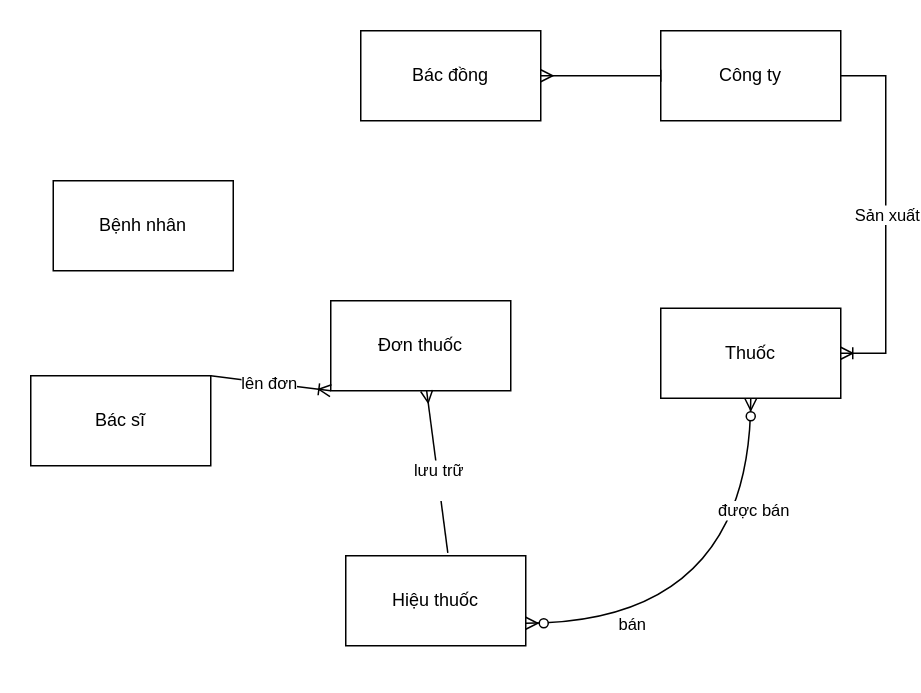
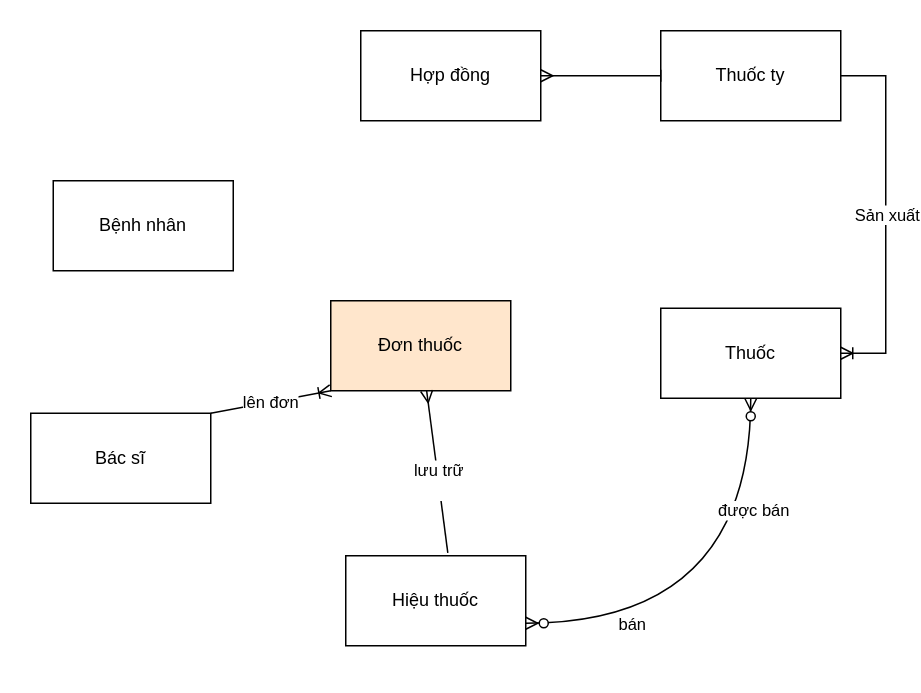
(451, 76) -> (451, 76)
(751, 76) -> (751, 76)
(421, 346) -> (421, 346)
(121, 421) -> (121, 458)
